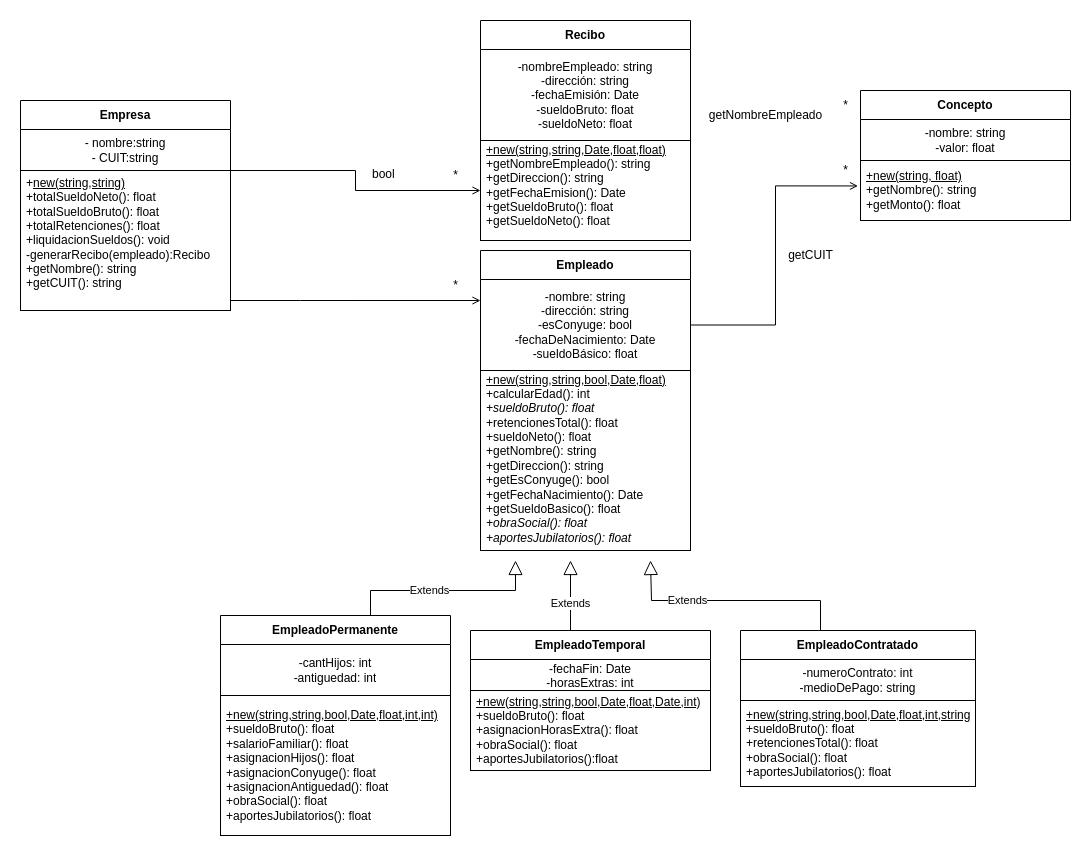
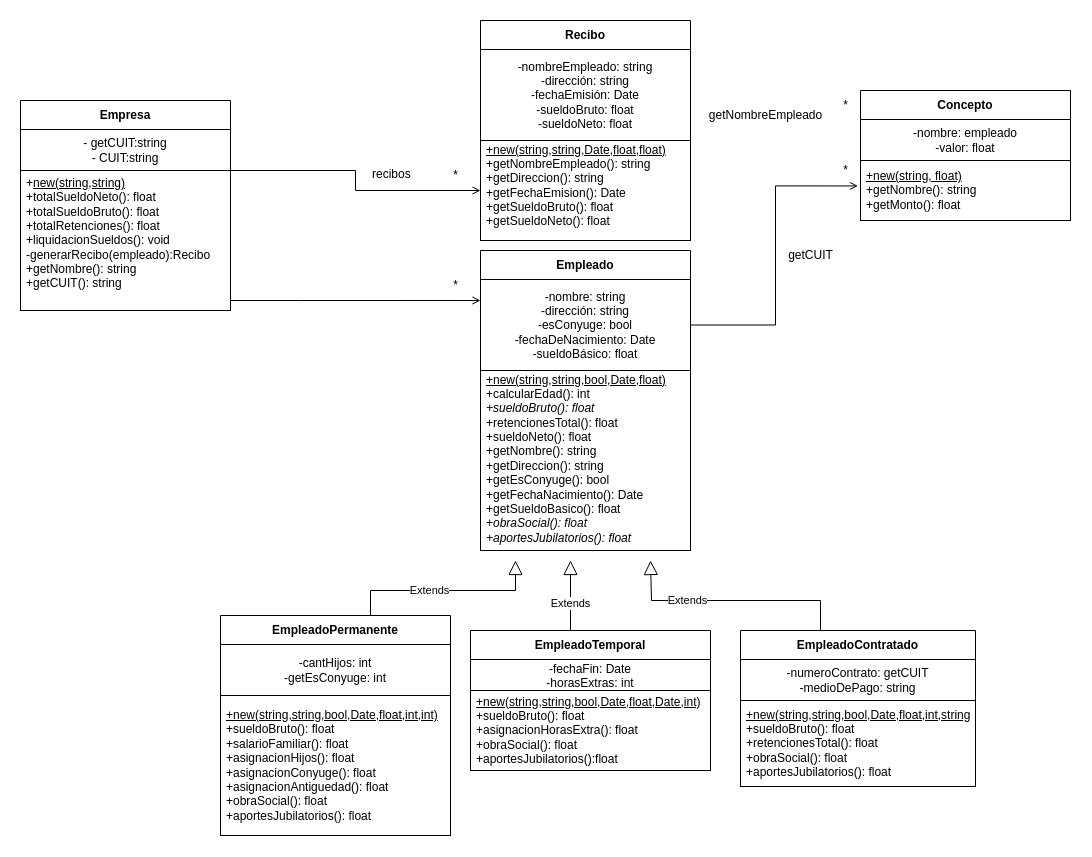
(966, 141) -> (966, 141)
(126, 151) -> (126, 151)
(384, 175) -> (394, 175)
(336, 671) -> (336, 671)
(858, 681) -> (858, 681)
